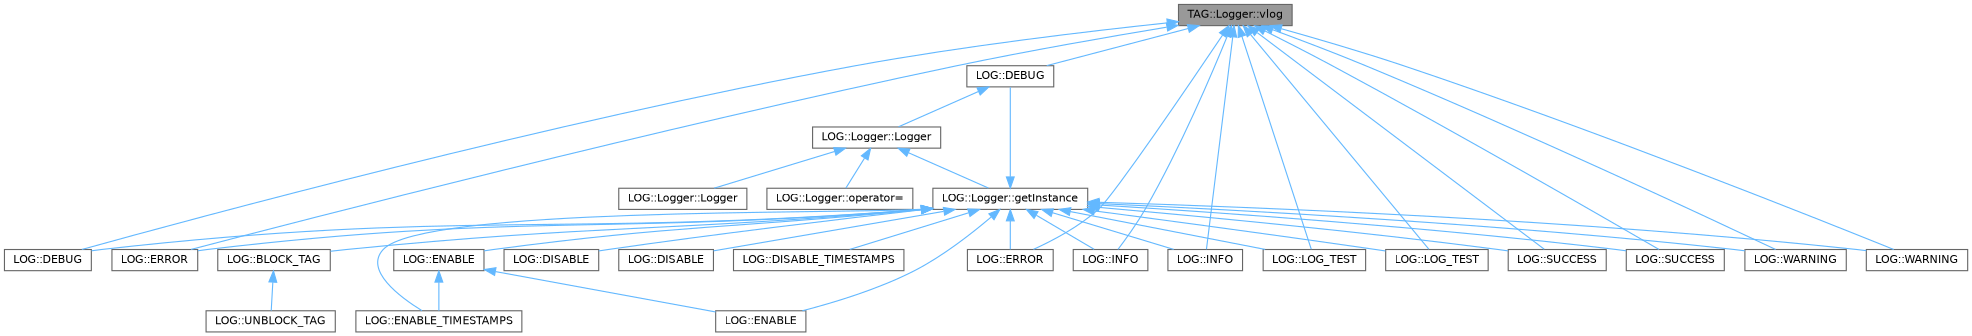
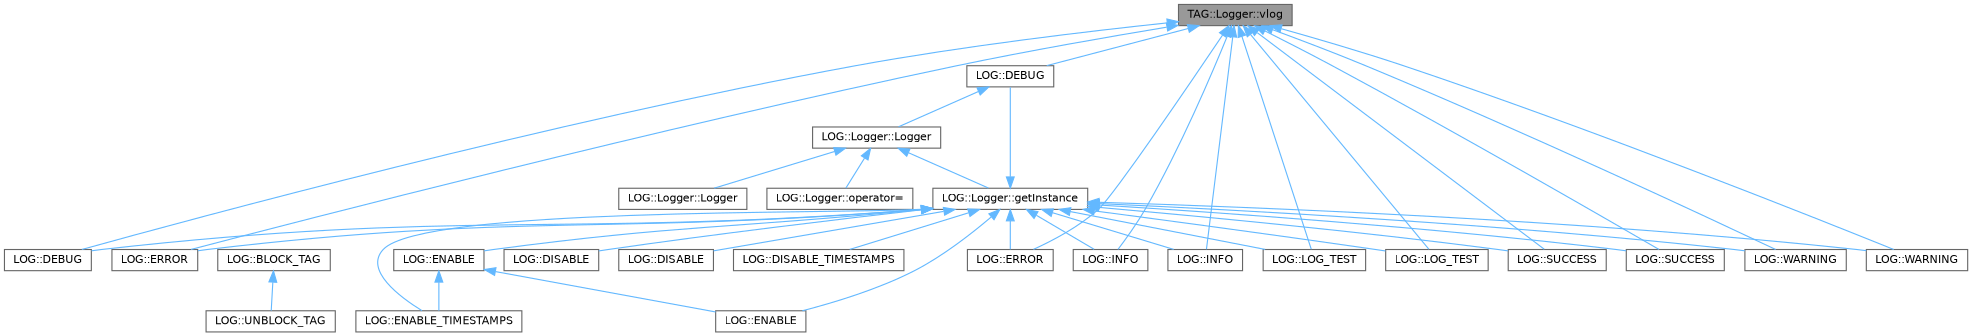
(567, 232) -> none
